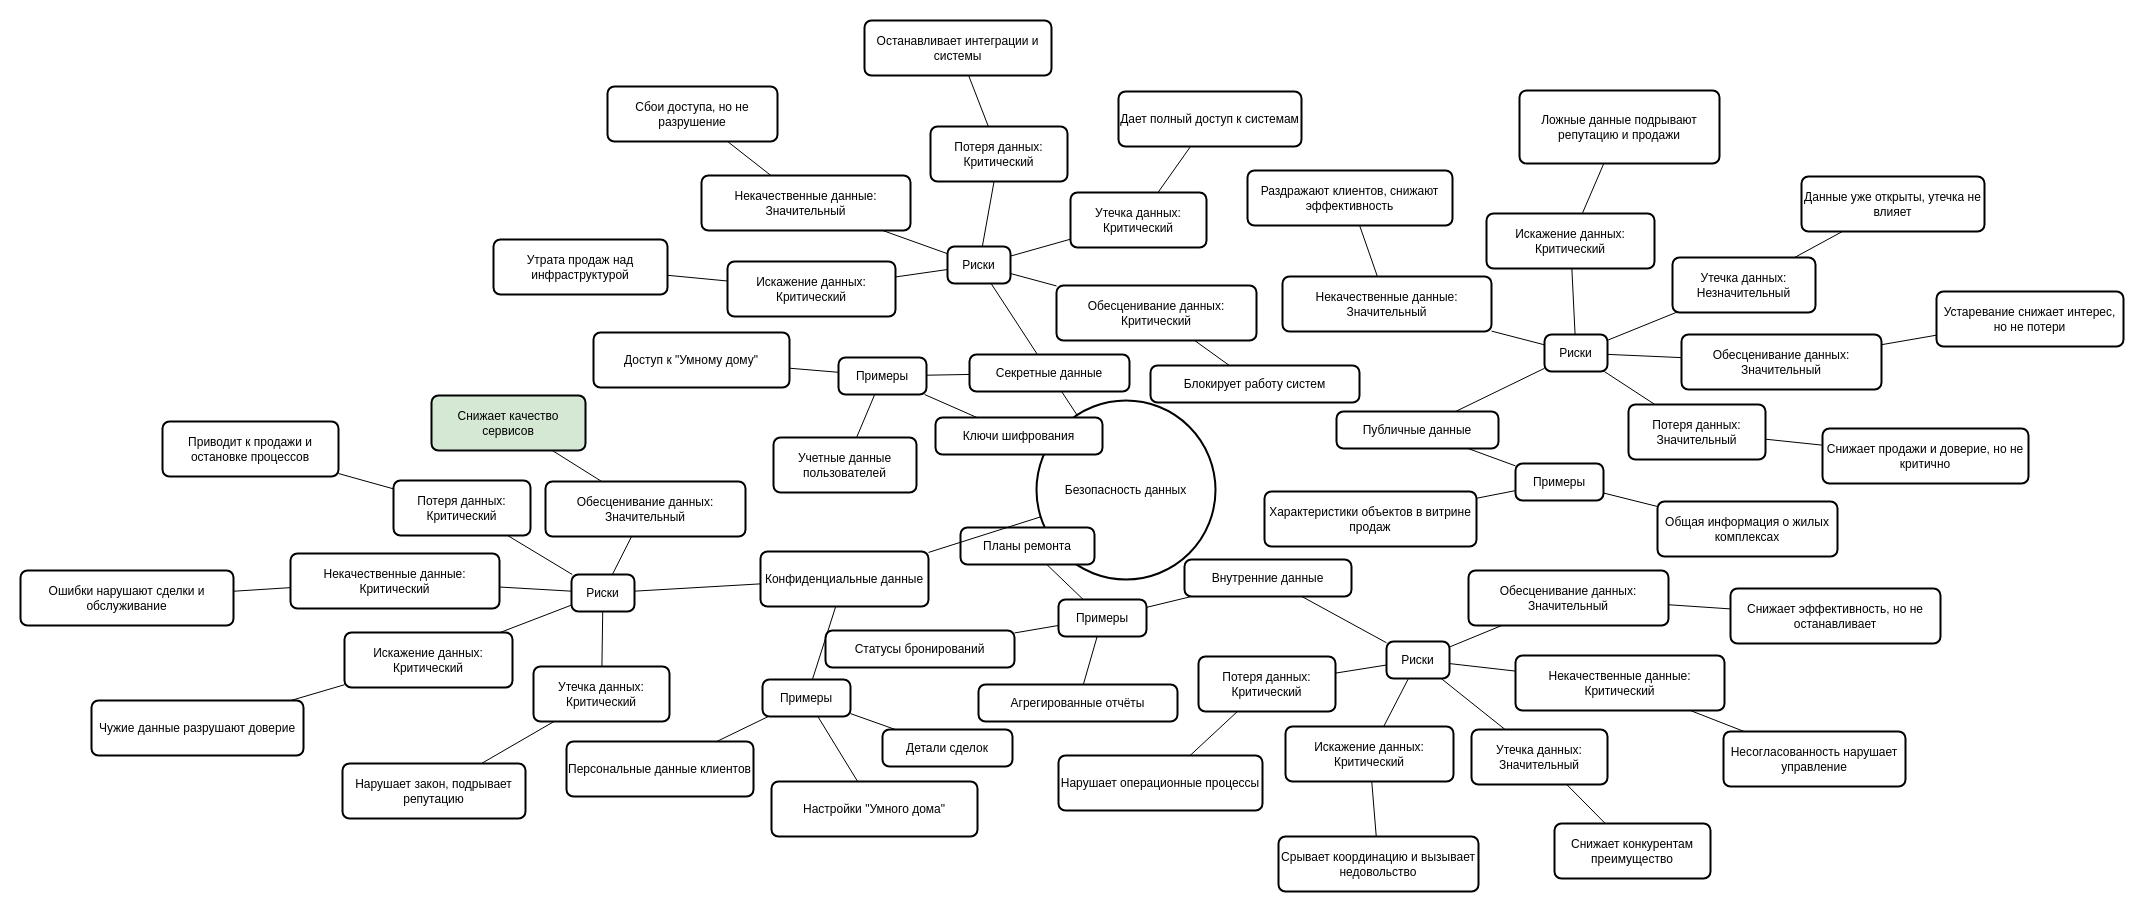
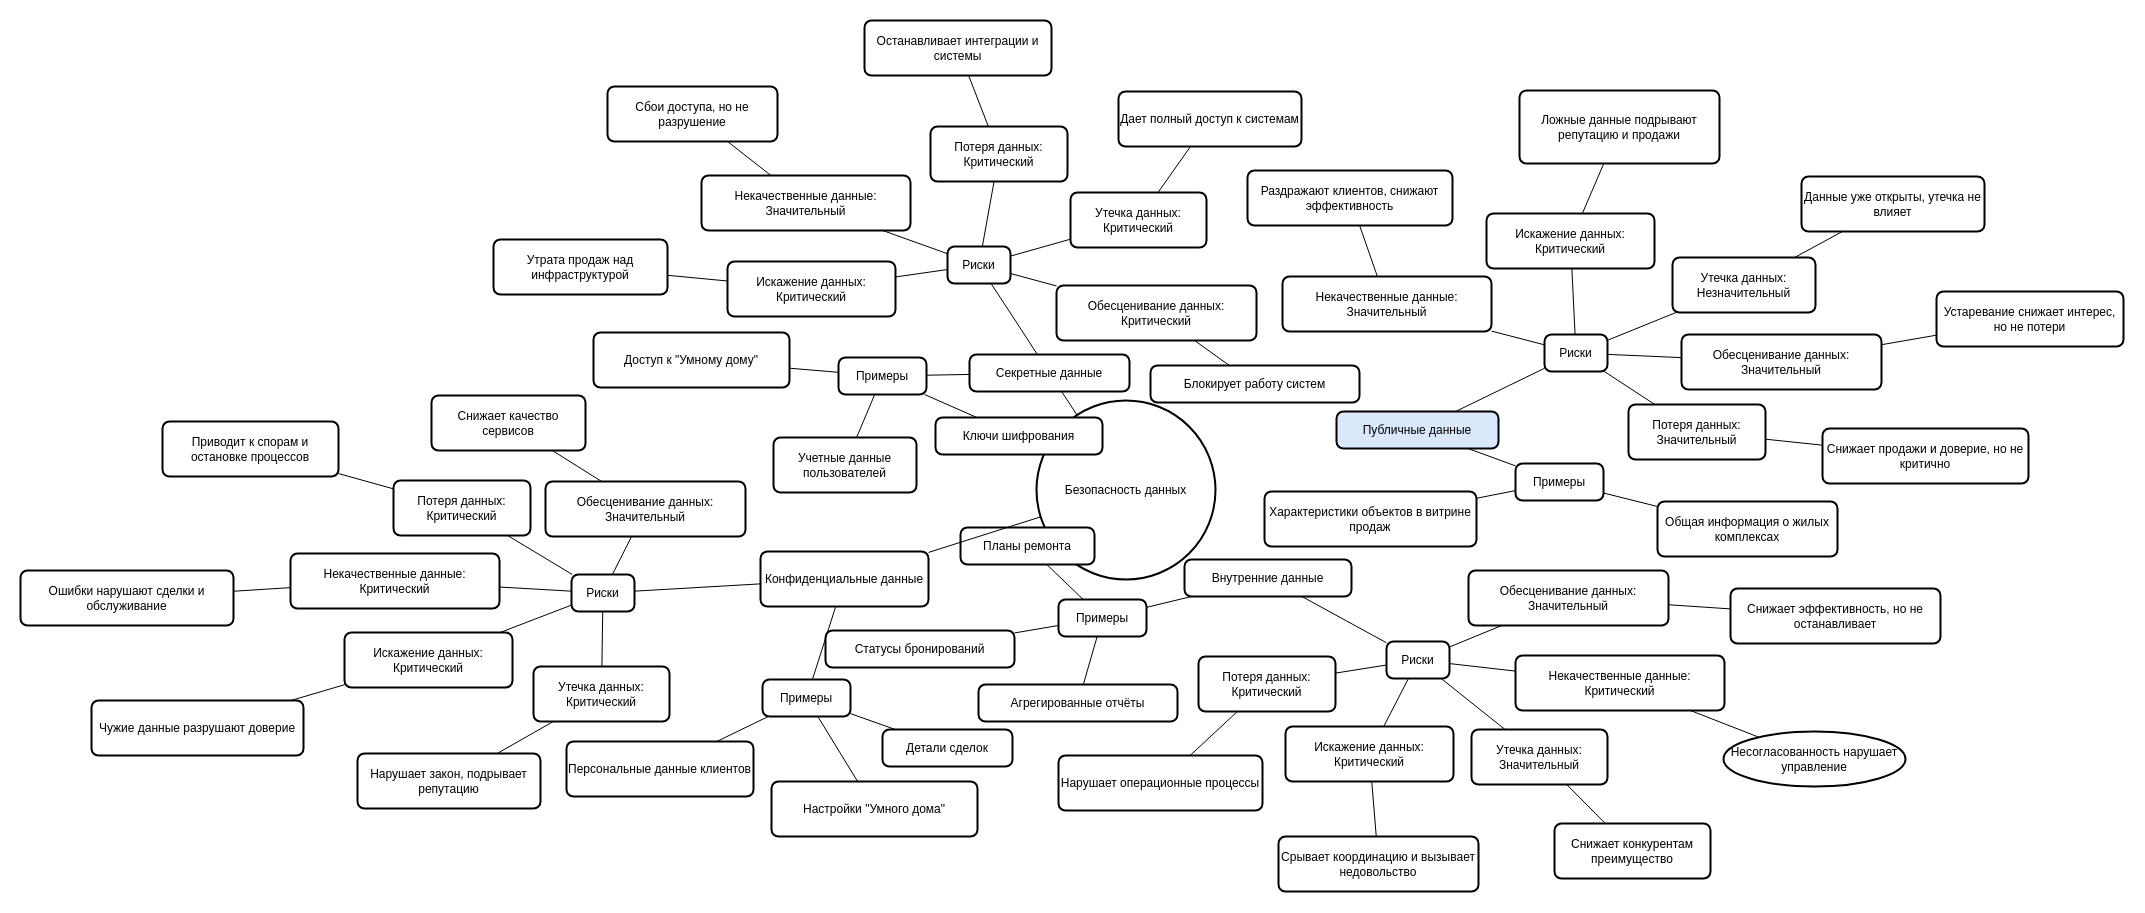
(509, 423) -> (509, 423)
(1418, 430) -> (1418, 430)
(251, 450) -> (251, 450)
(1815, 759) -> (1815, 759)
(434, 791) -> (449, 781)
